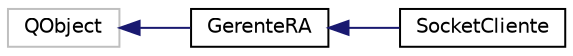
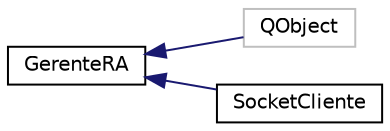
(165, 28) -> (204, 44)
